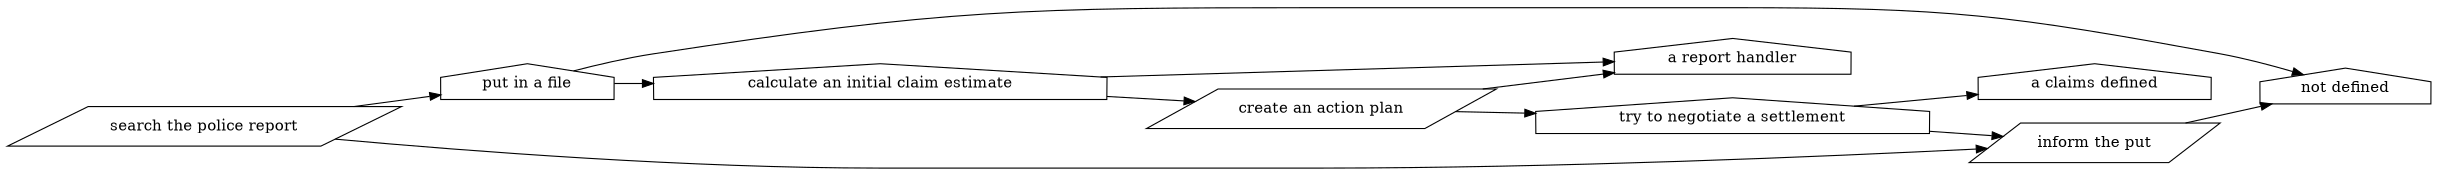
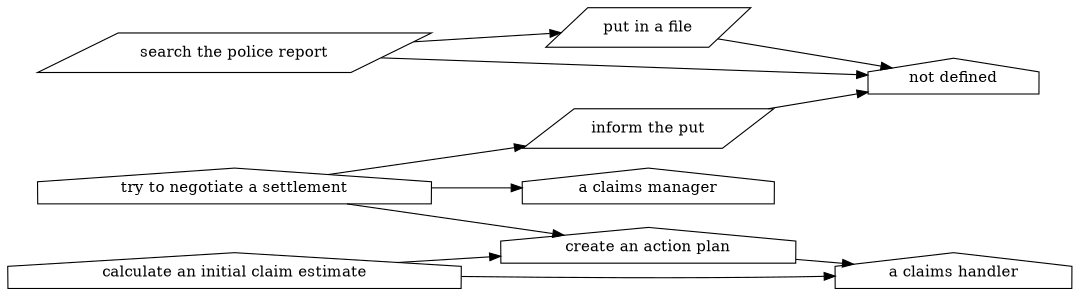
(1733, 58) -> (953, 272)
(527, 83) -> (648, 27)
(628, 83) -> none
(2095, 83) -> (648, 188)
(1321, 109) -> (648, 247)
(1490, 112) -> (450, 219)
(1155, 168) -> (619, 66)
